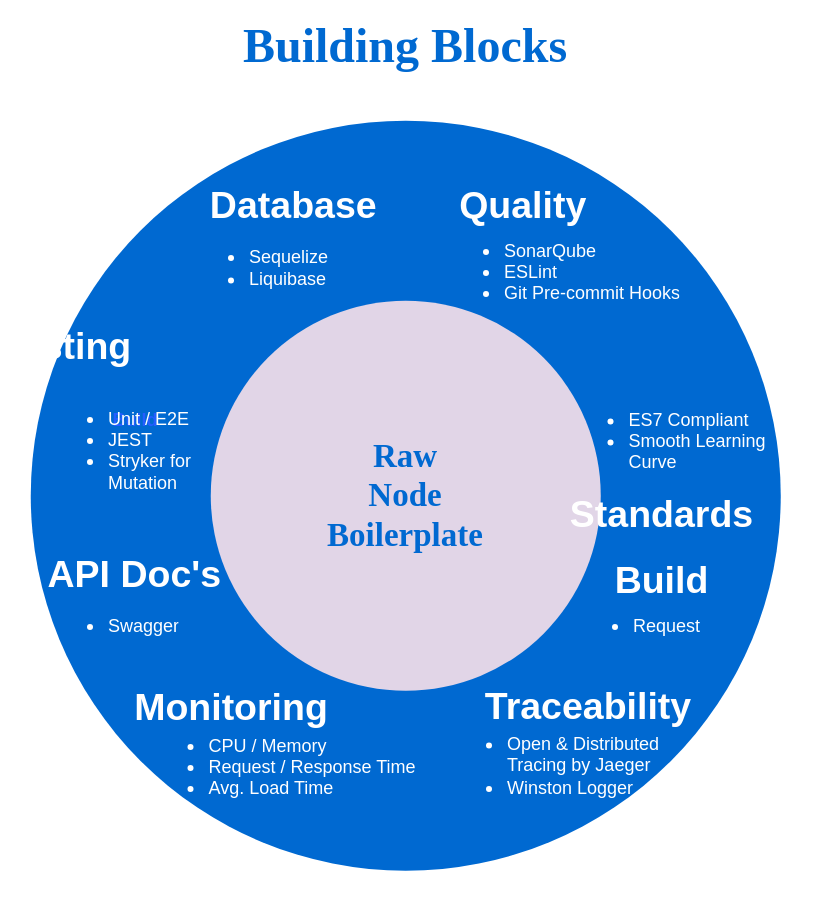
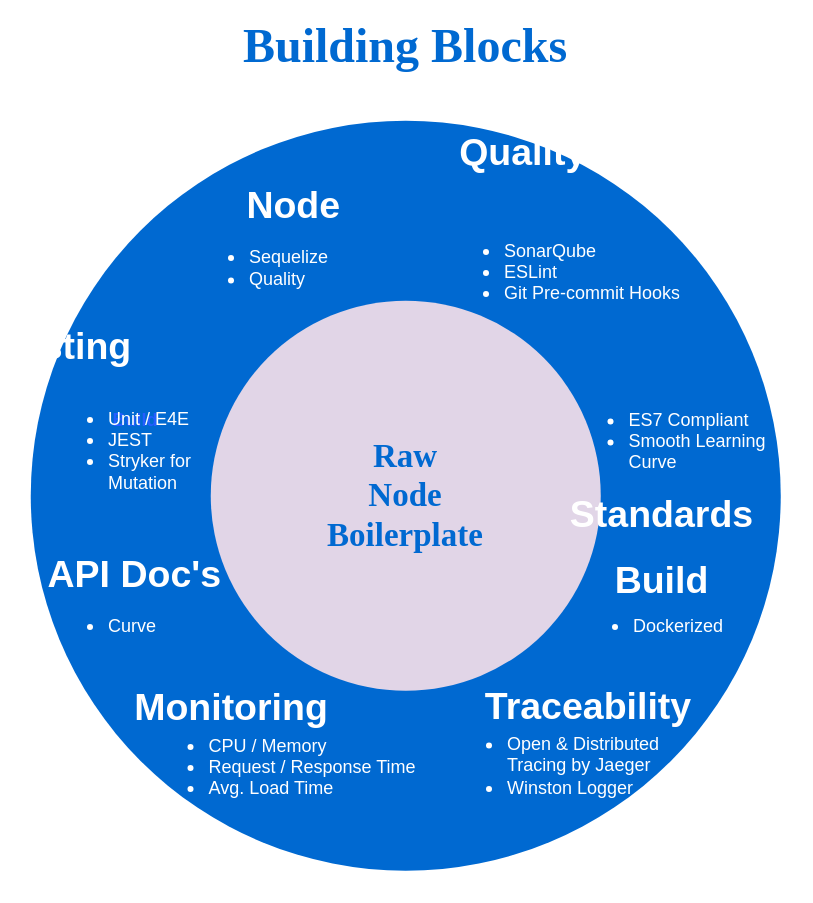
(294, 203) -> (294, 203)
(524, 203) -> (524, 151)
(230, 268) -> (230, 268)
(102, 446) -> (102, 446)
(84, 620) -> (74, 620)
(609, 620) -> (622, 620)
